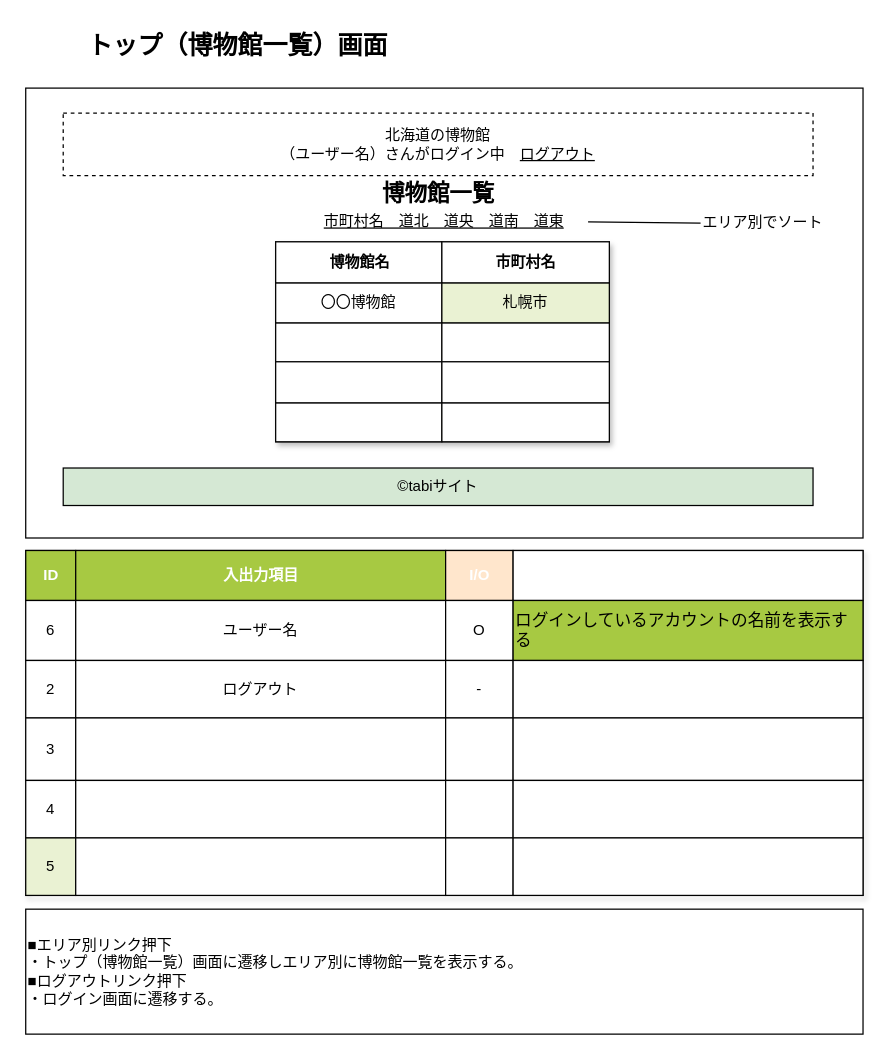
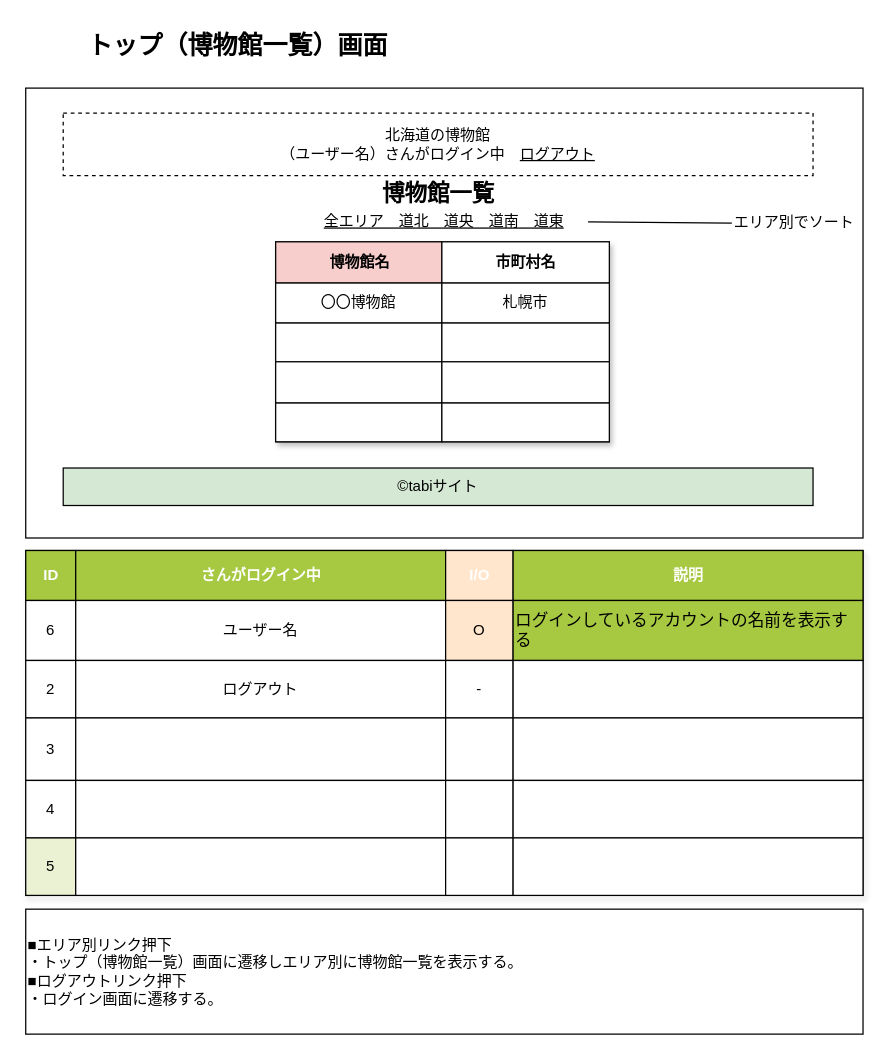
(444, 222) -> (444, 222)
(763, 223) -> (794, 223)
(359, 263) -> (359, 263)
(526, 303) -> (526, 303)
(261, 576) -> (261, 576)
(688, 576) -> (688, 576)
(479, 631) -> (479, 631)
